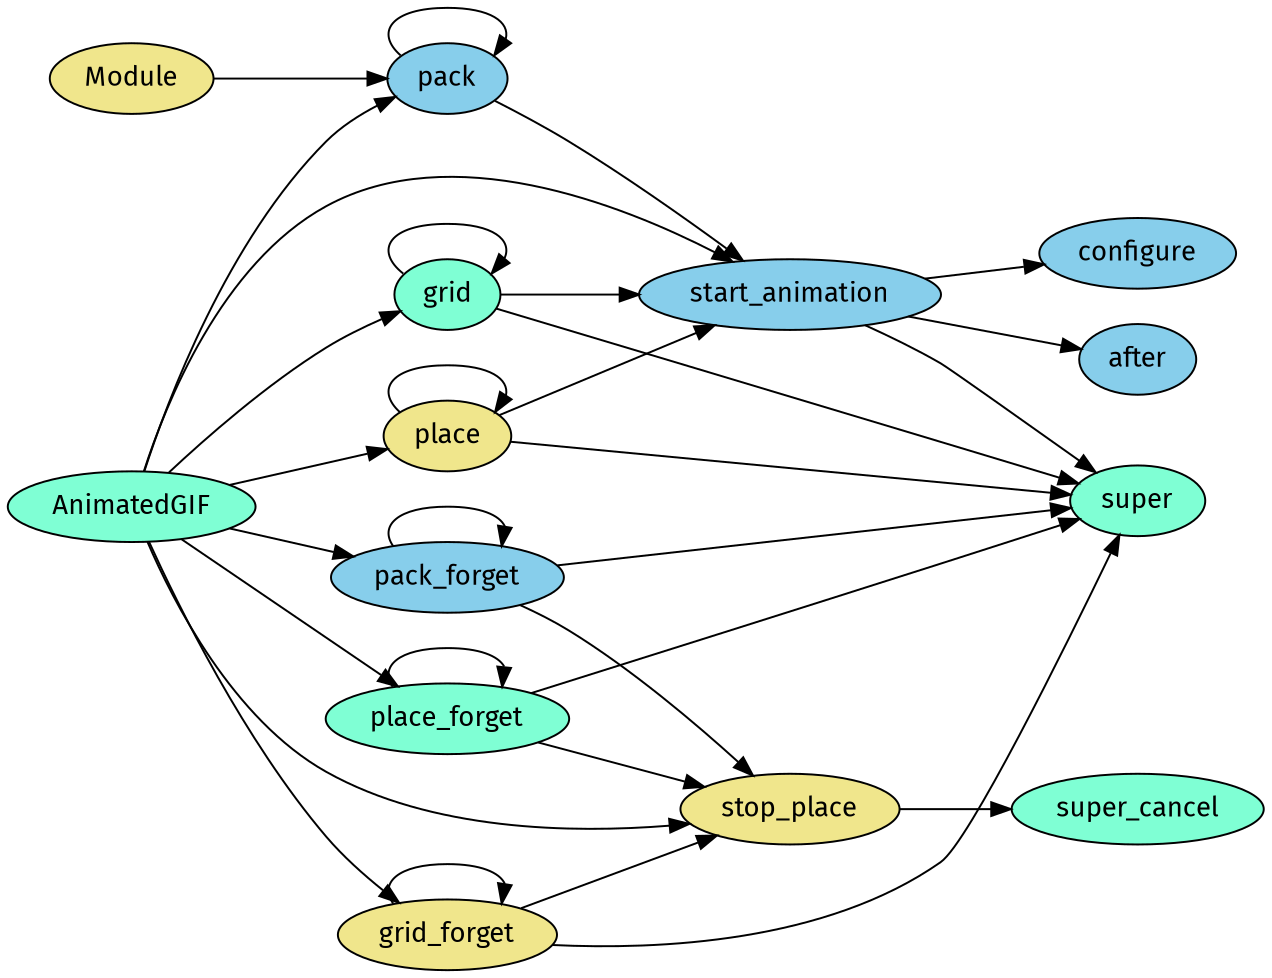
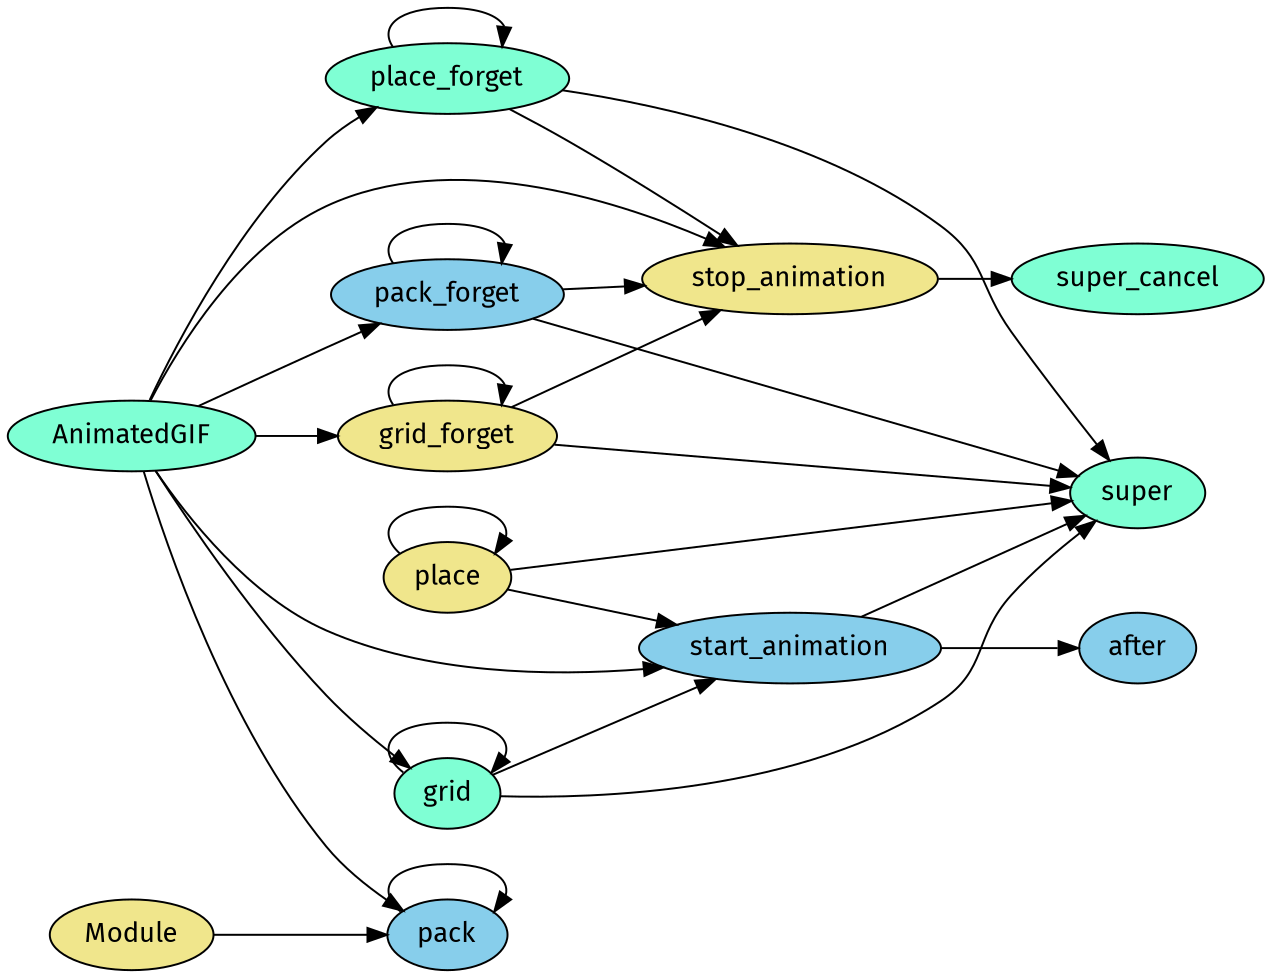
(614, 170) -> none
(1138, 253) -> none
(299, 469) -> none
(790, 809) -> (790, 279)
